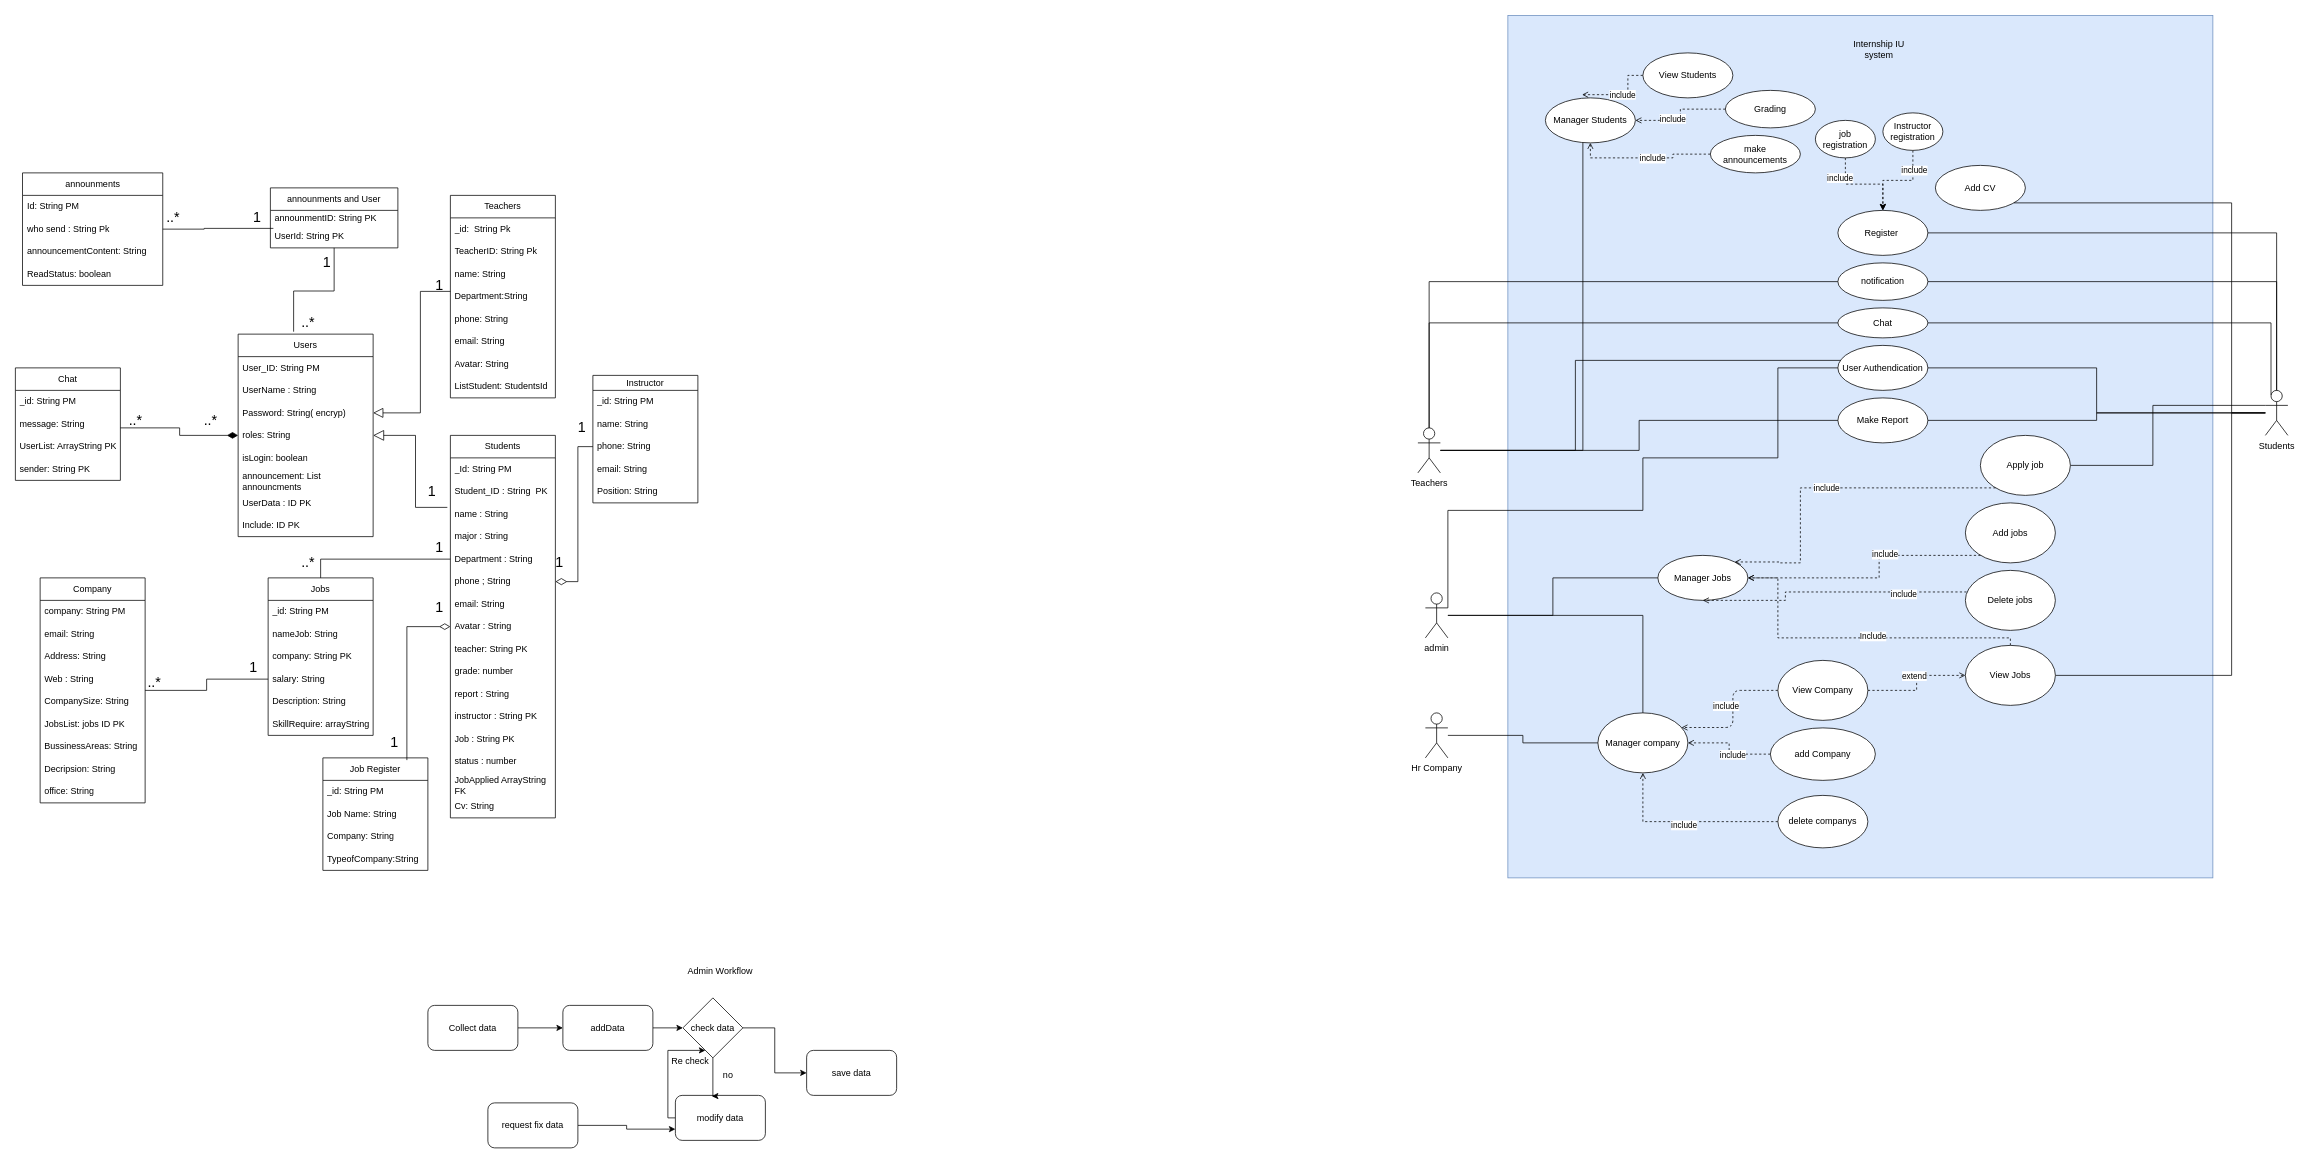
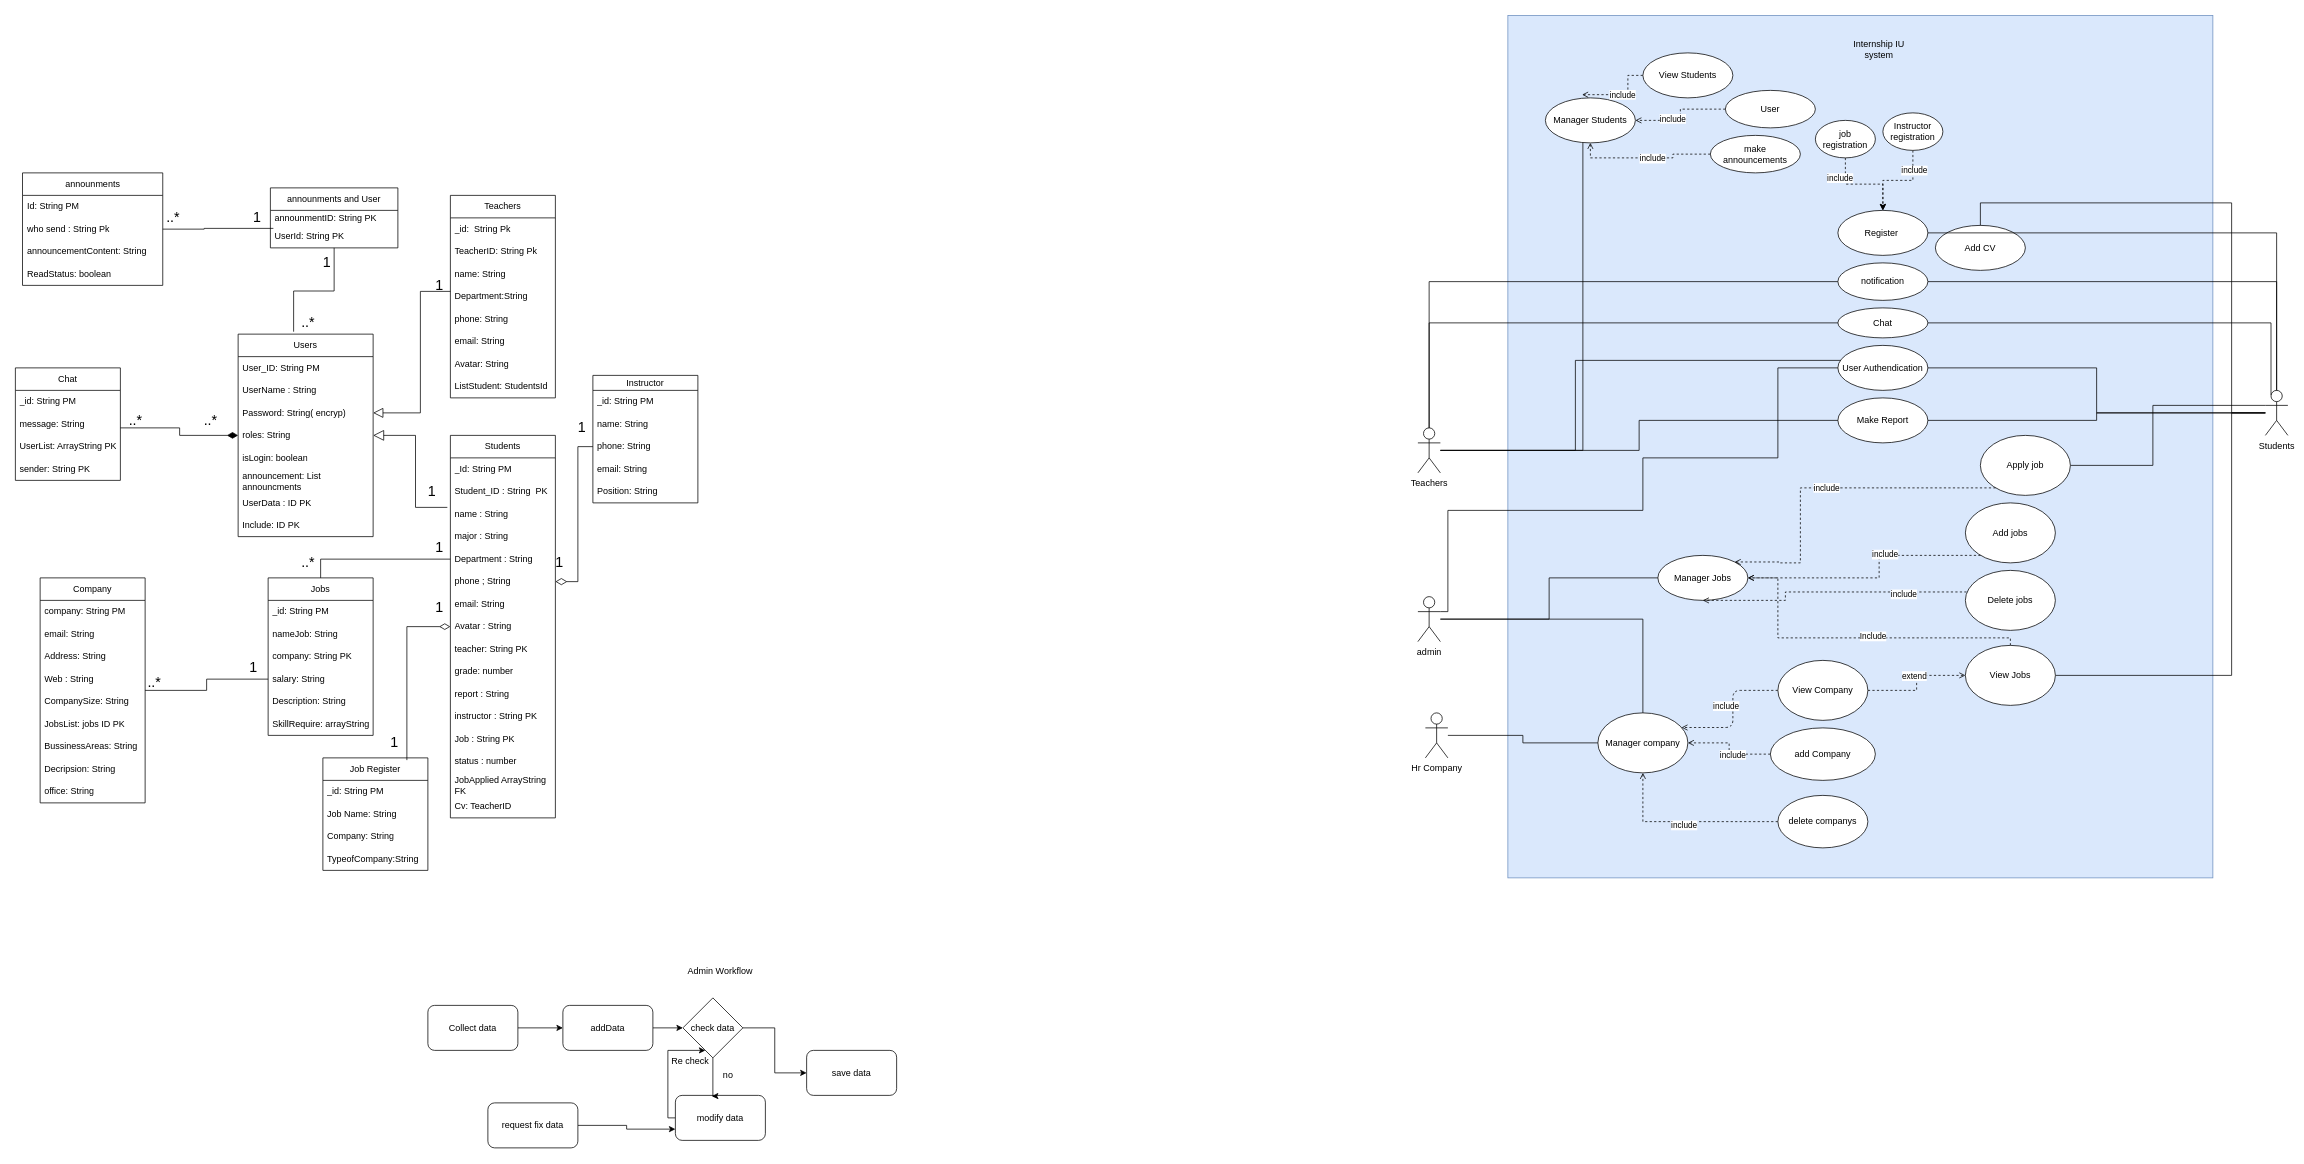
(1770, 109) -> (1770, 109)
(1980, 188) -> (1980, 248)
(1437, 615) -> (1429, 619)
(477, 807) -> (485, 807)
